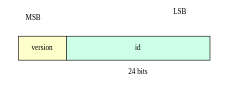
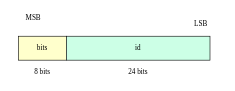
(180, 12) -> (201, 24)
(42, 48) -> (42, 48)
none -> (42, 72)
